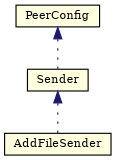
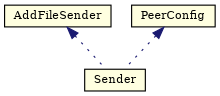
(58, 118) -> (90, 52)
